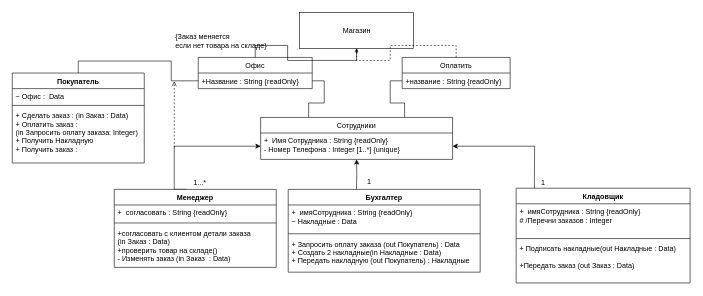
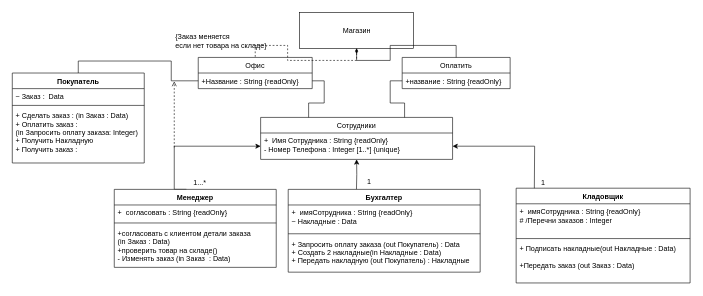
(405, 45) -> (405, 45)
(293, 60) -> (293, 60)
(40, 97) -> (42, 97)
